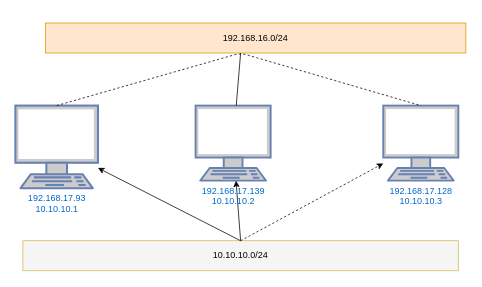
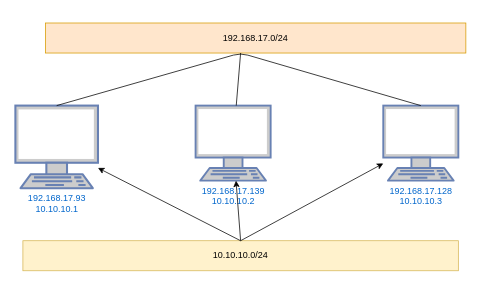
(255, 38) -> (255, 38)
(233, 55) -> (233, 55)
(310, 203) -> (310, 203)
(240, 255) -> (240, 255)
